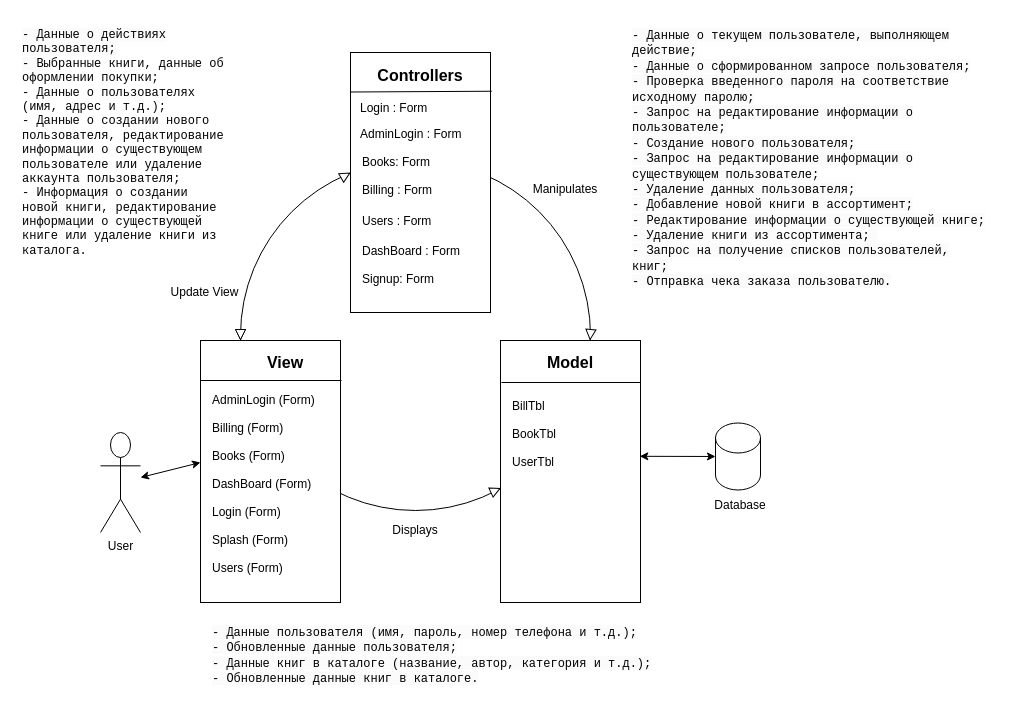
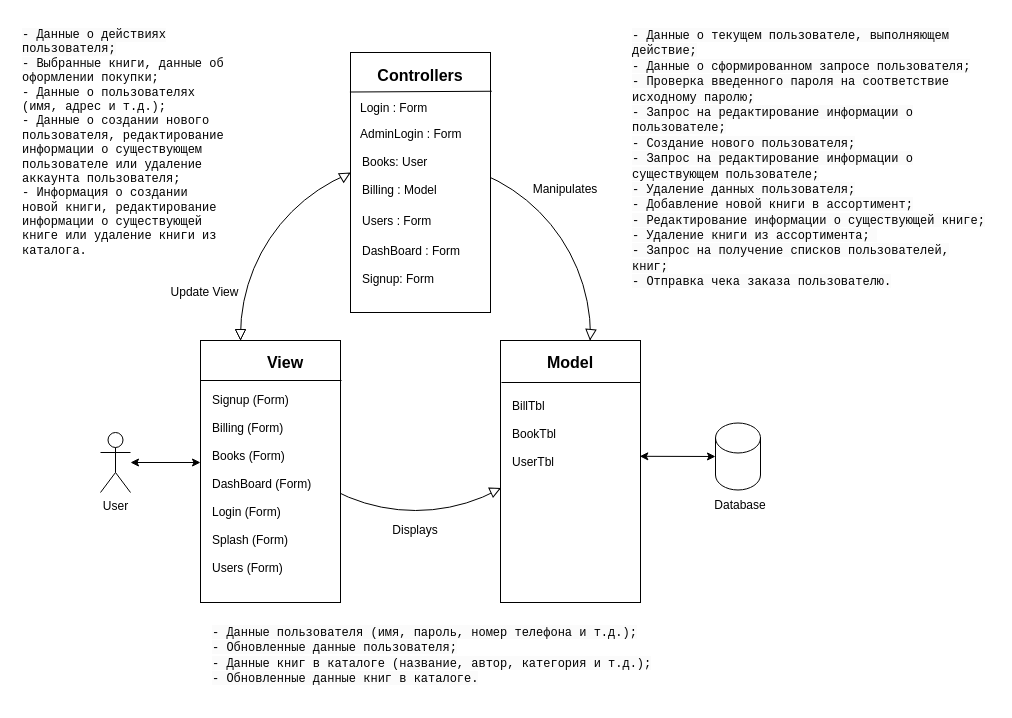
(396, 163) -> (396, 163)
(399, 191) -> (400, 191)
(265, 401) -> (253, 401)
(121, 483) -> (116, 463)
